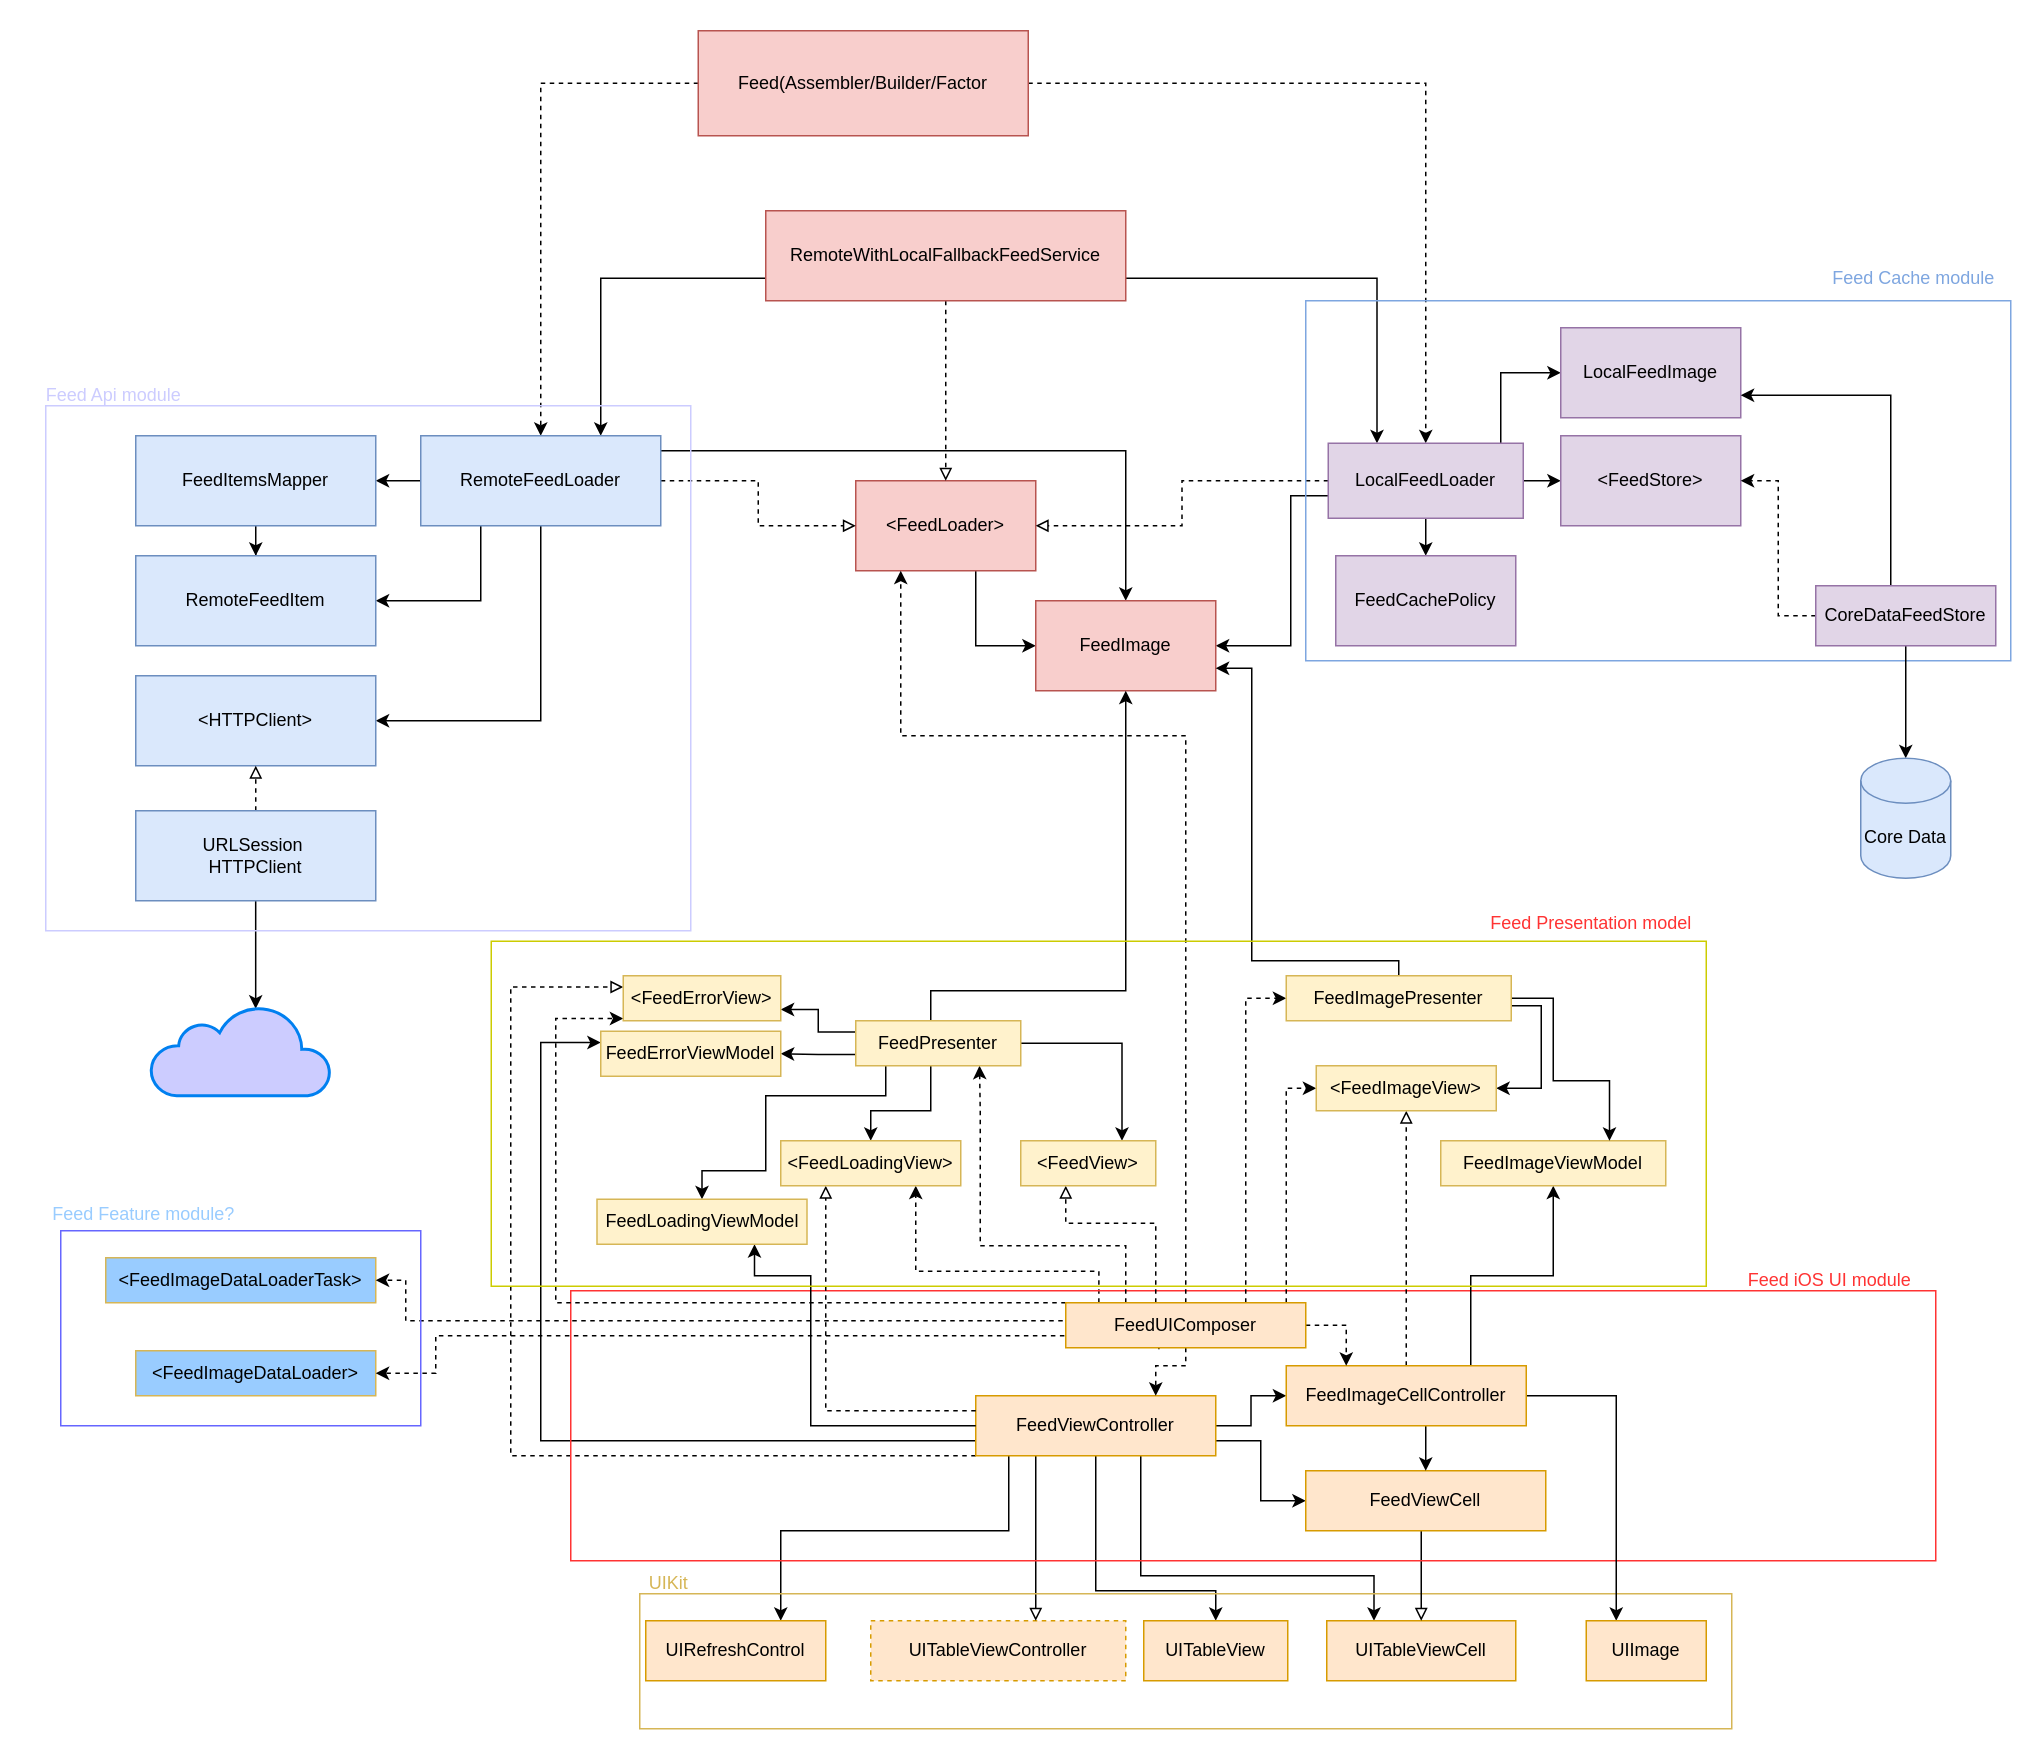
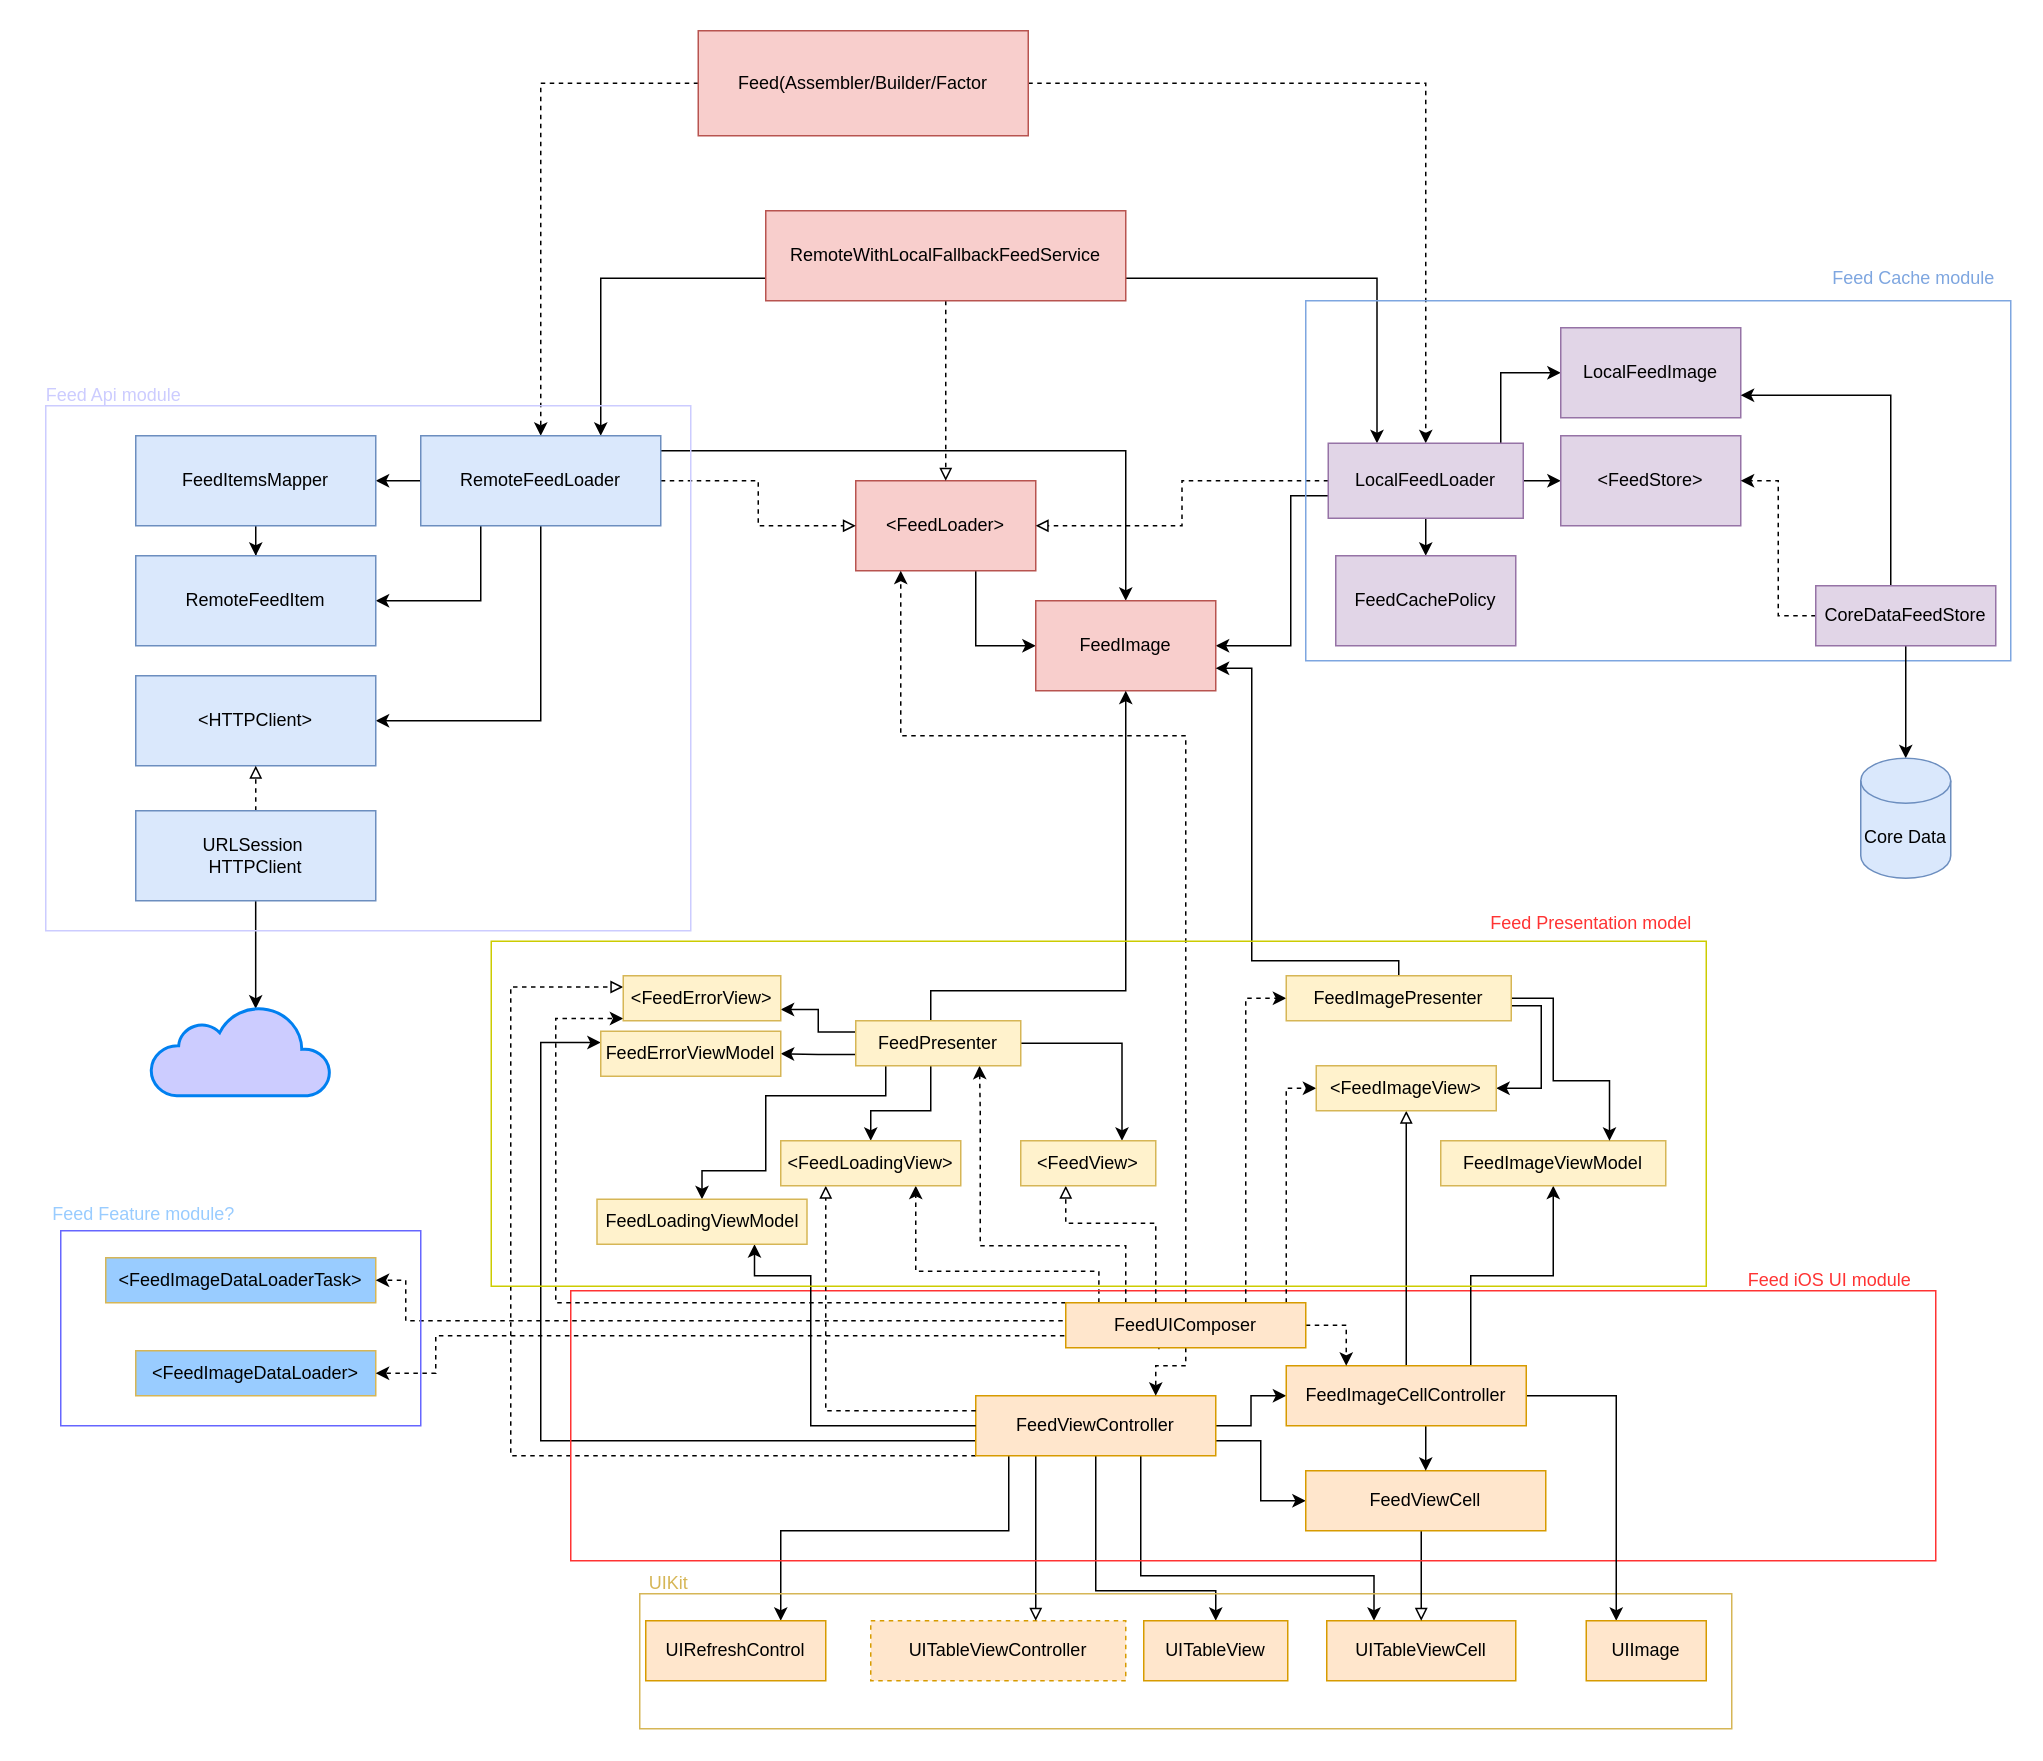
(1406, 1242) -> (1406, 1242)
